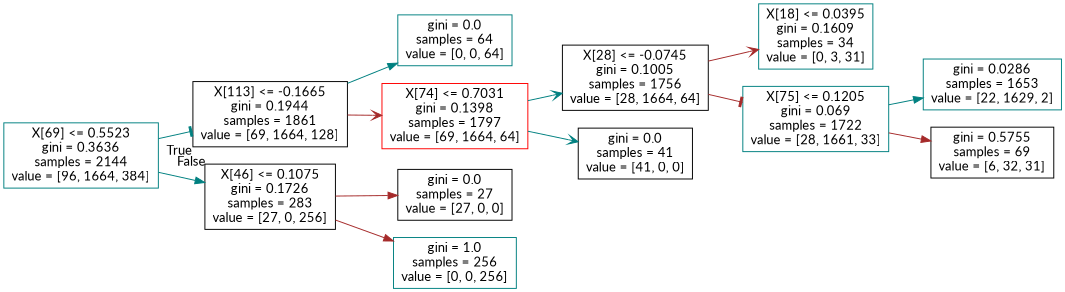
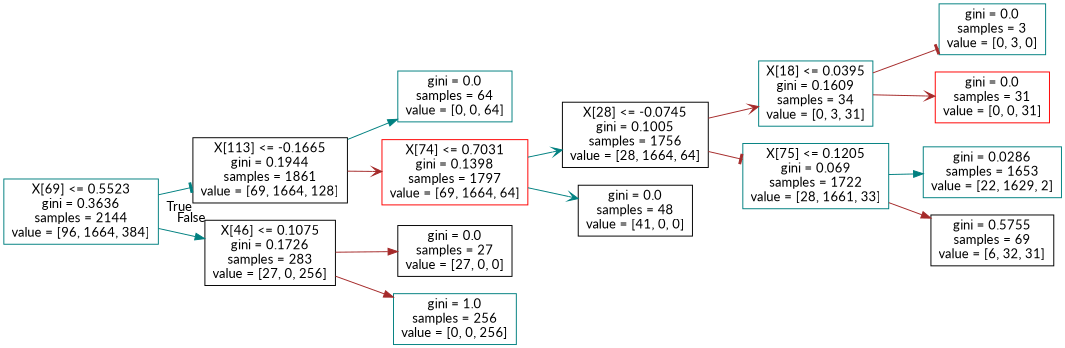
none -> (992, 29)
none -> (992, 97)
(635, 154) -> (635, 211)
